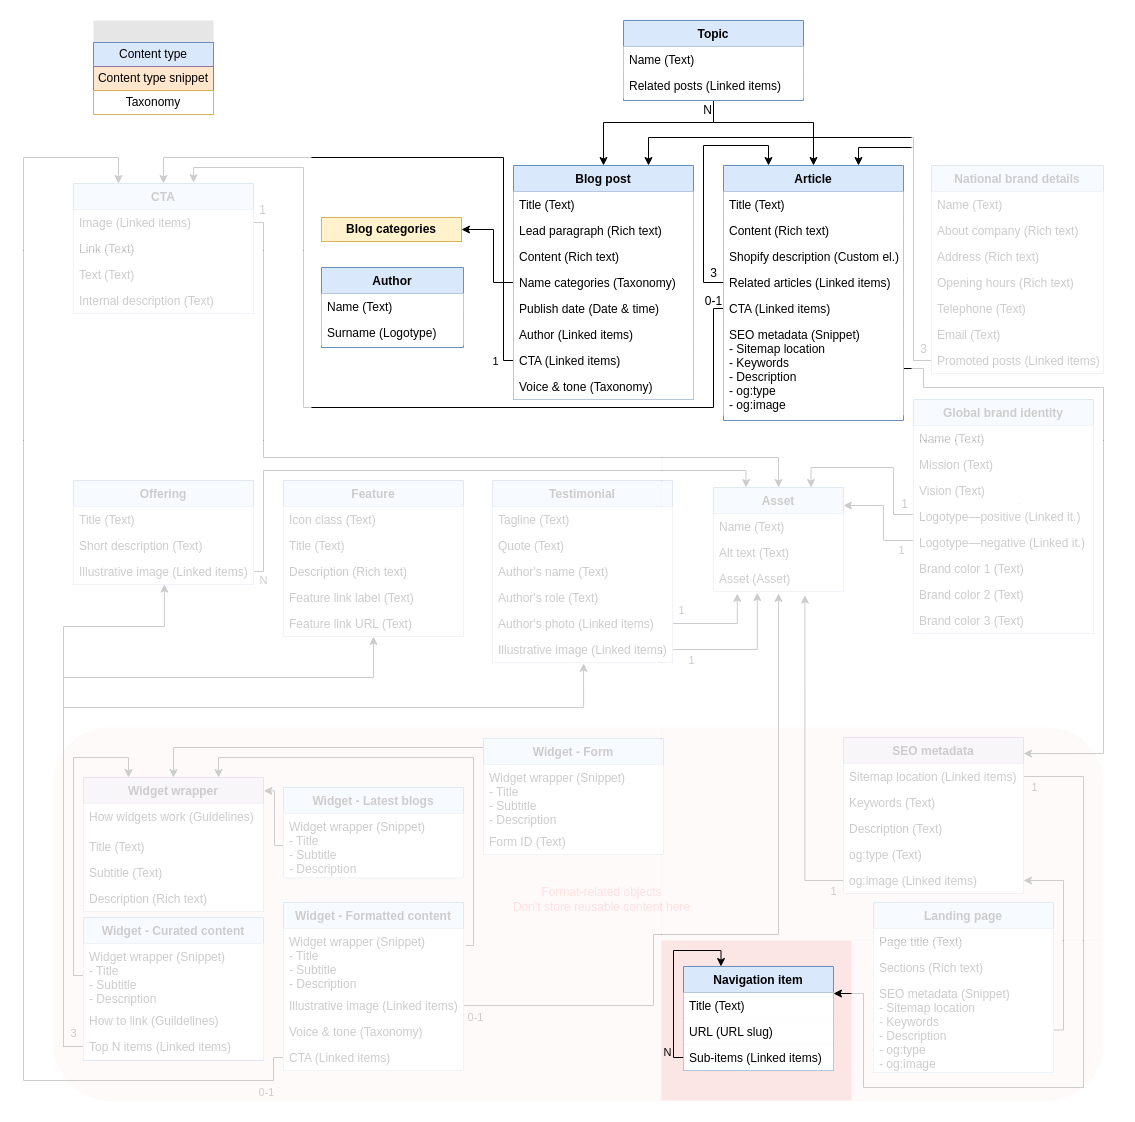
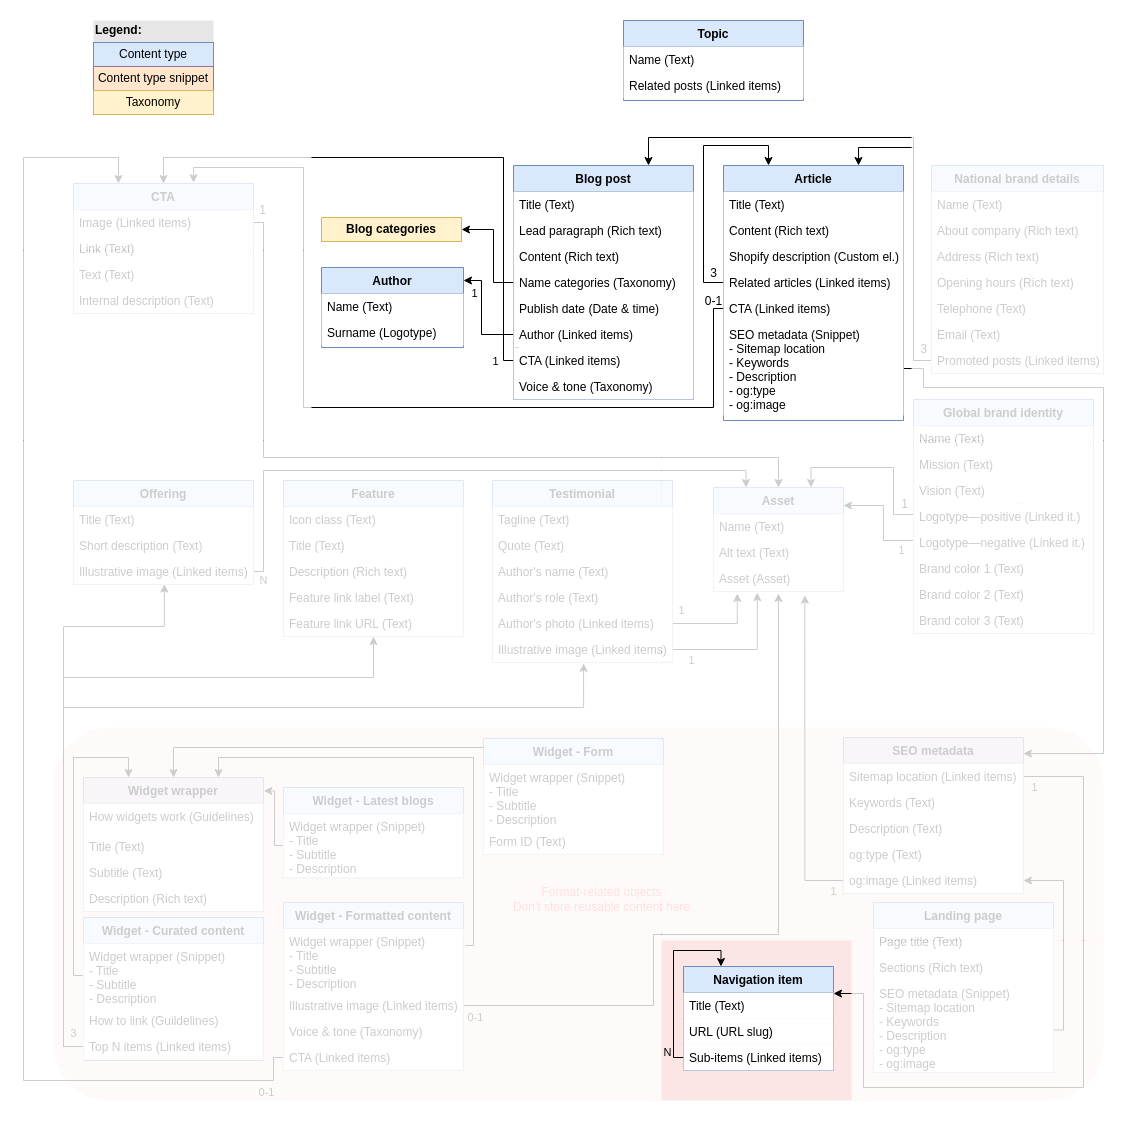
none -> (114, 31)
(154, 103) -> (154, 103)
(640, 123) -> none
(783, 123) -> none
none -> (482, 317)
